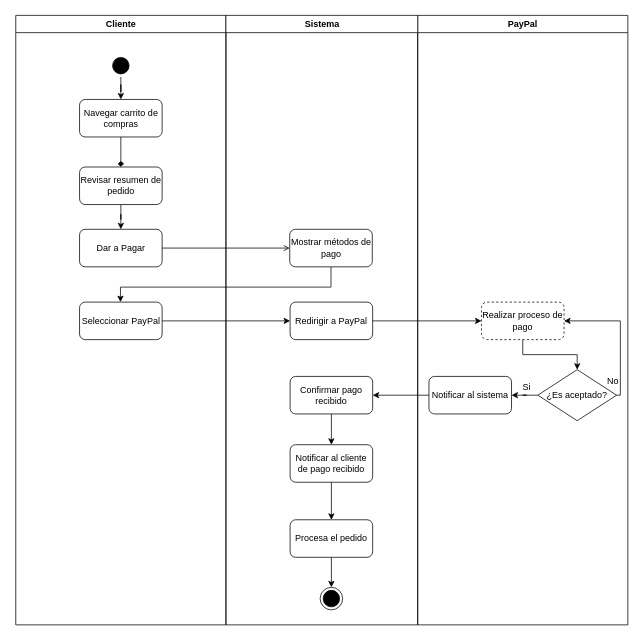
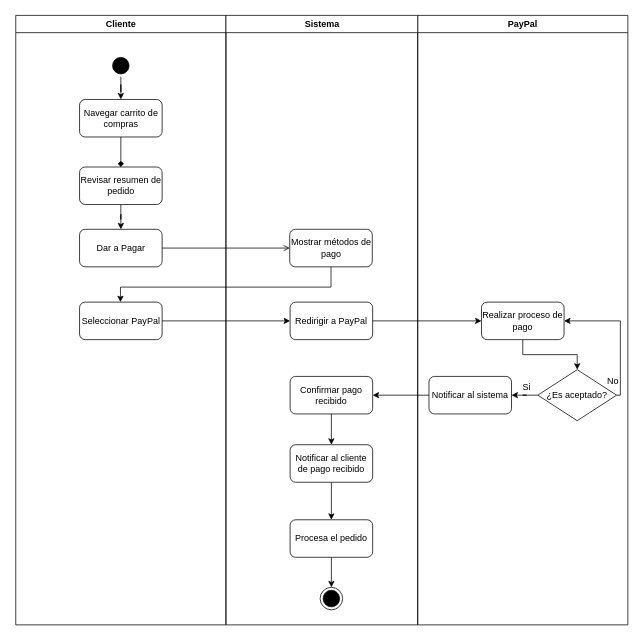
(522, 321) -> (522, 321)
